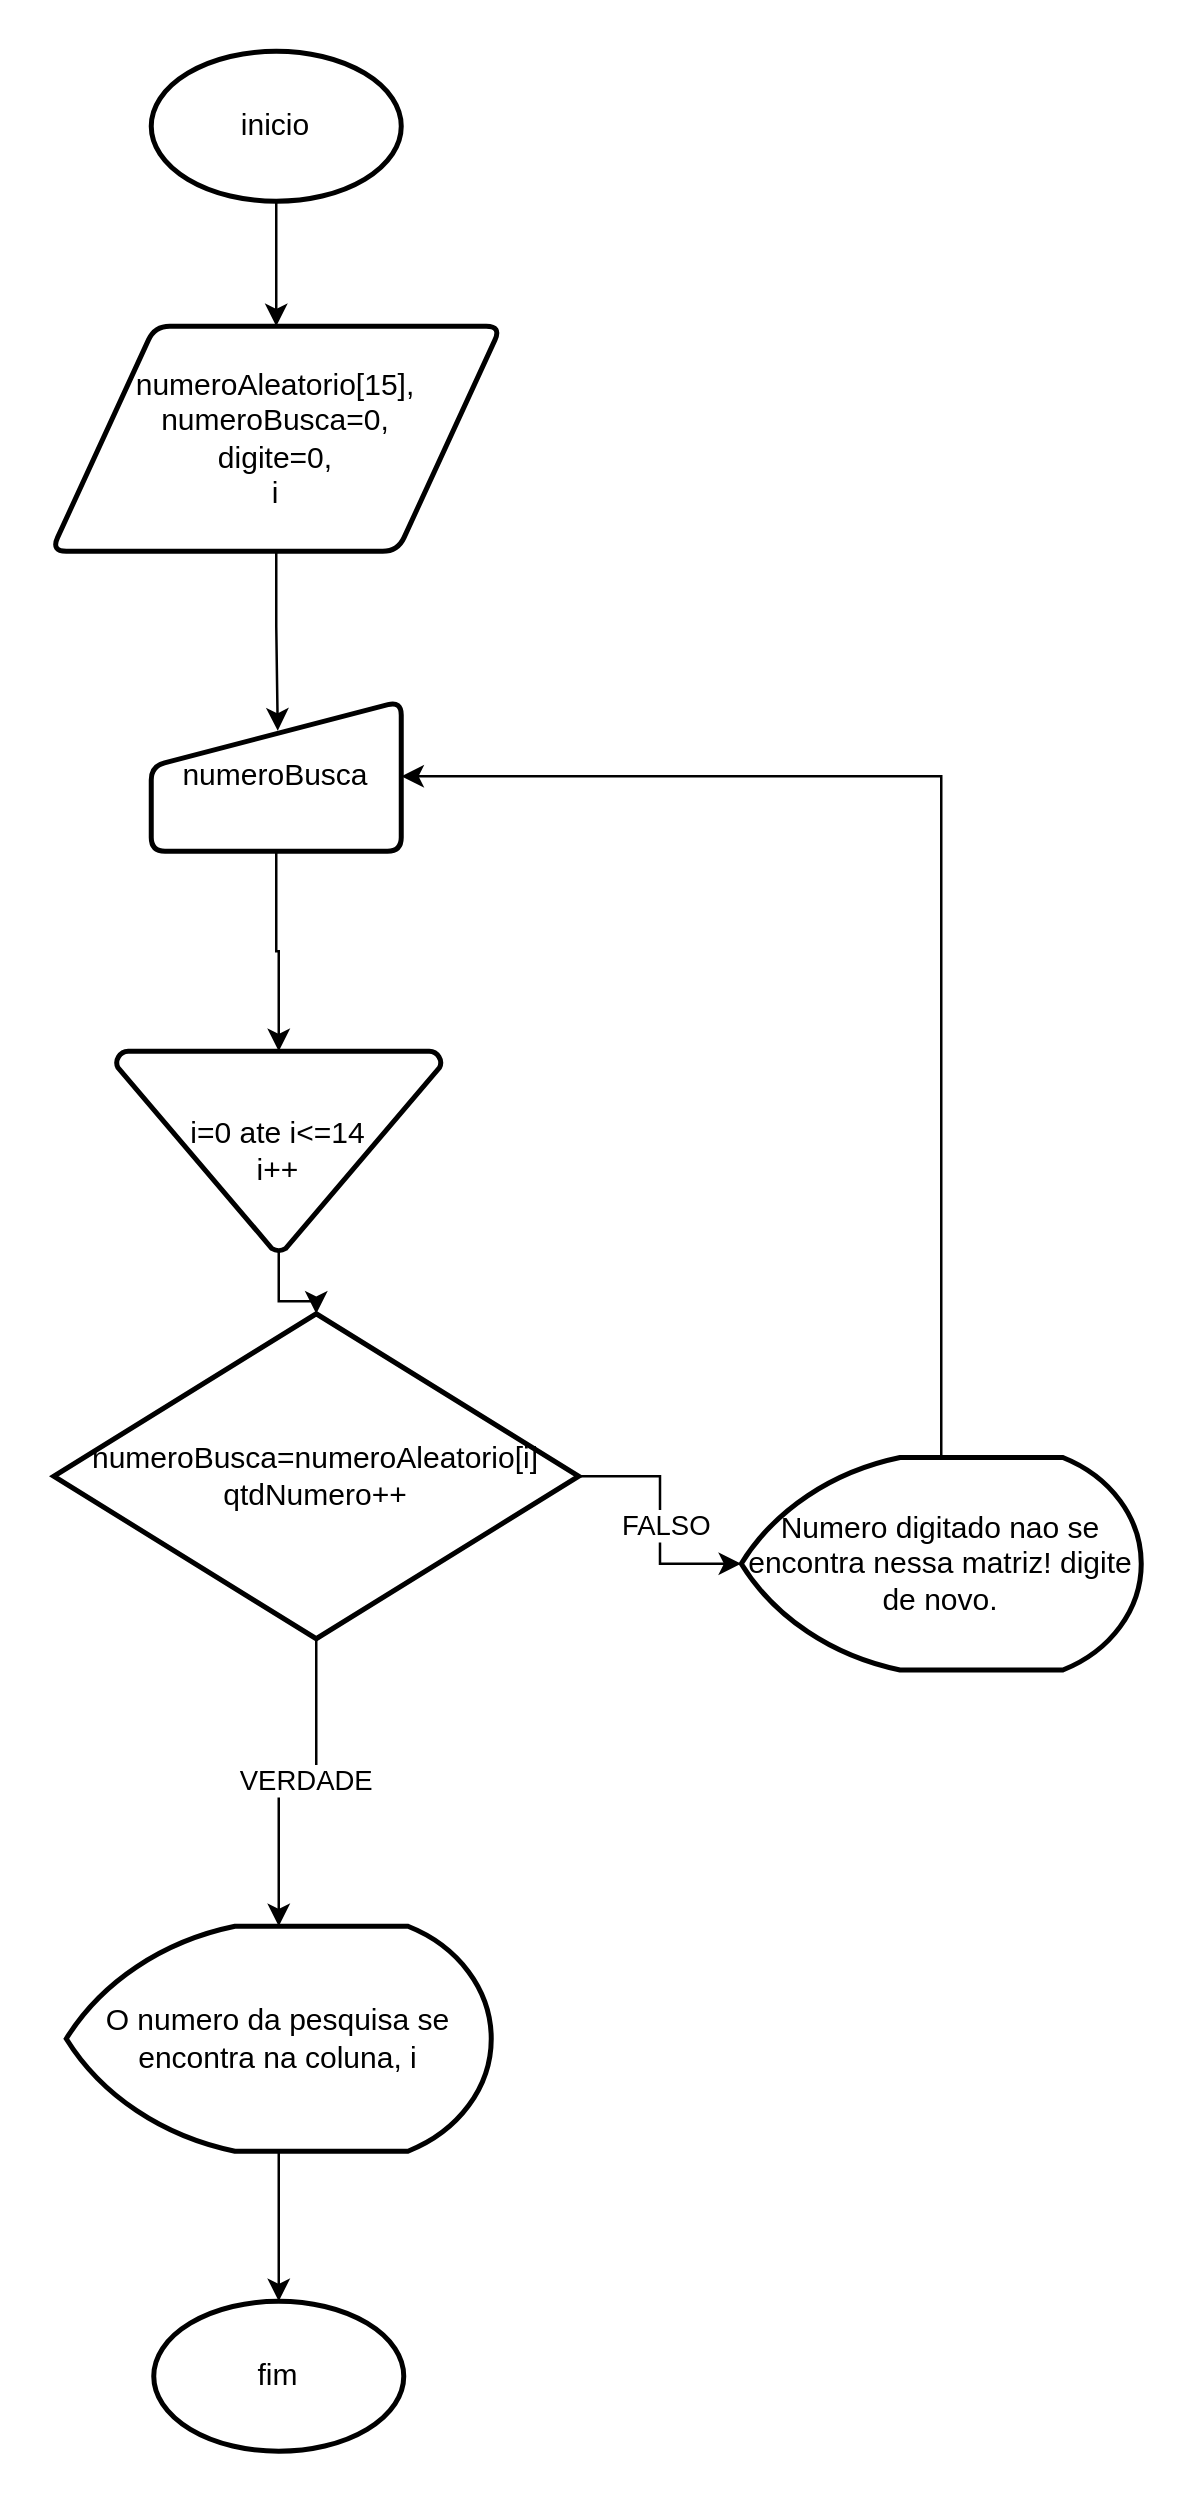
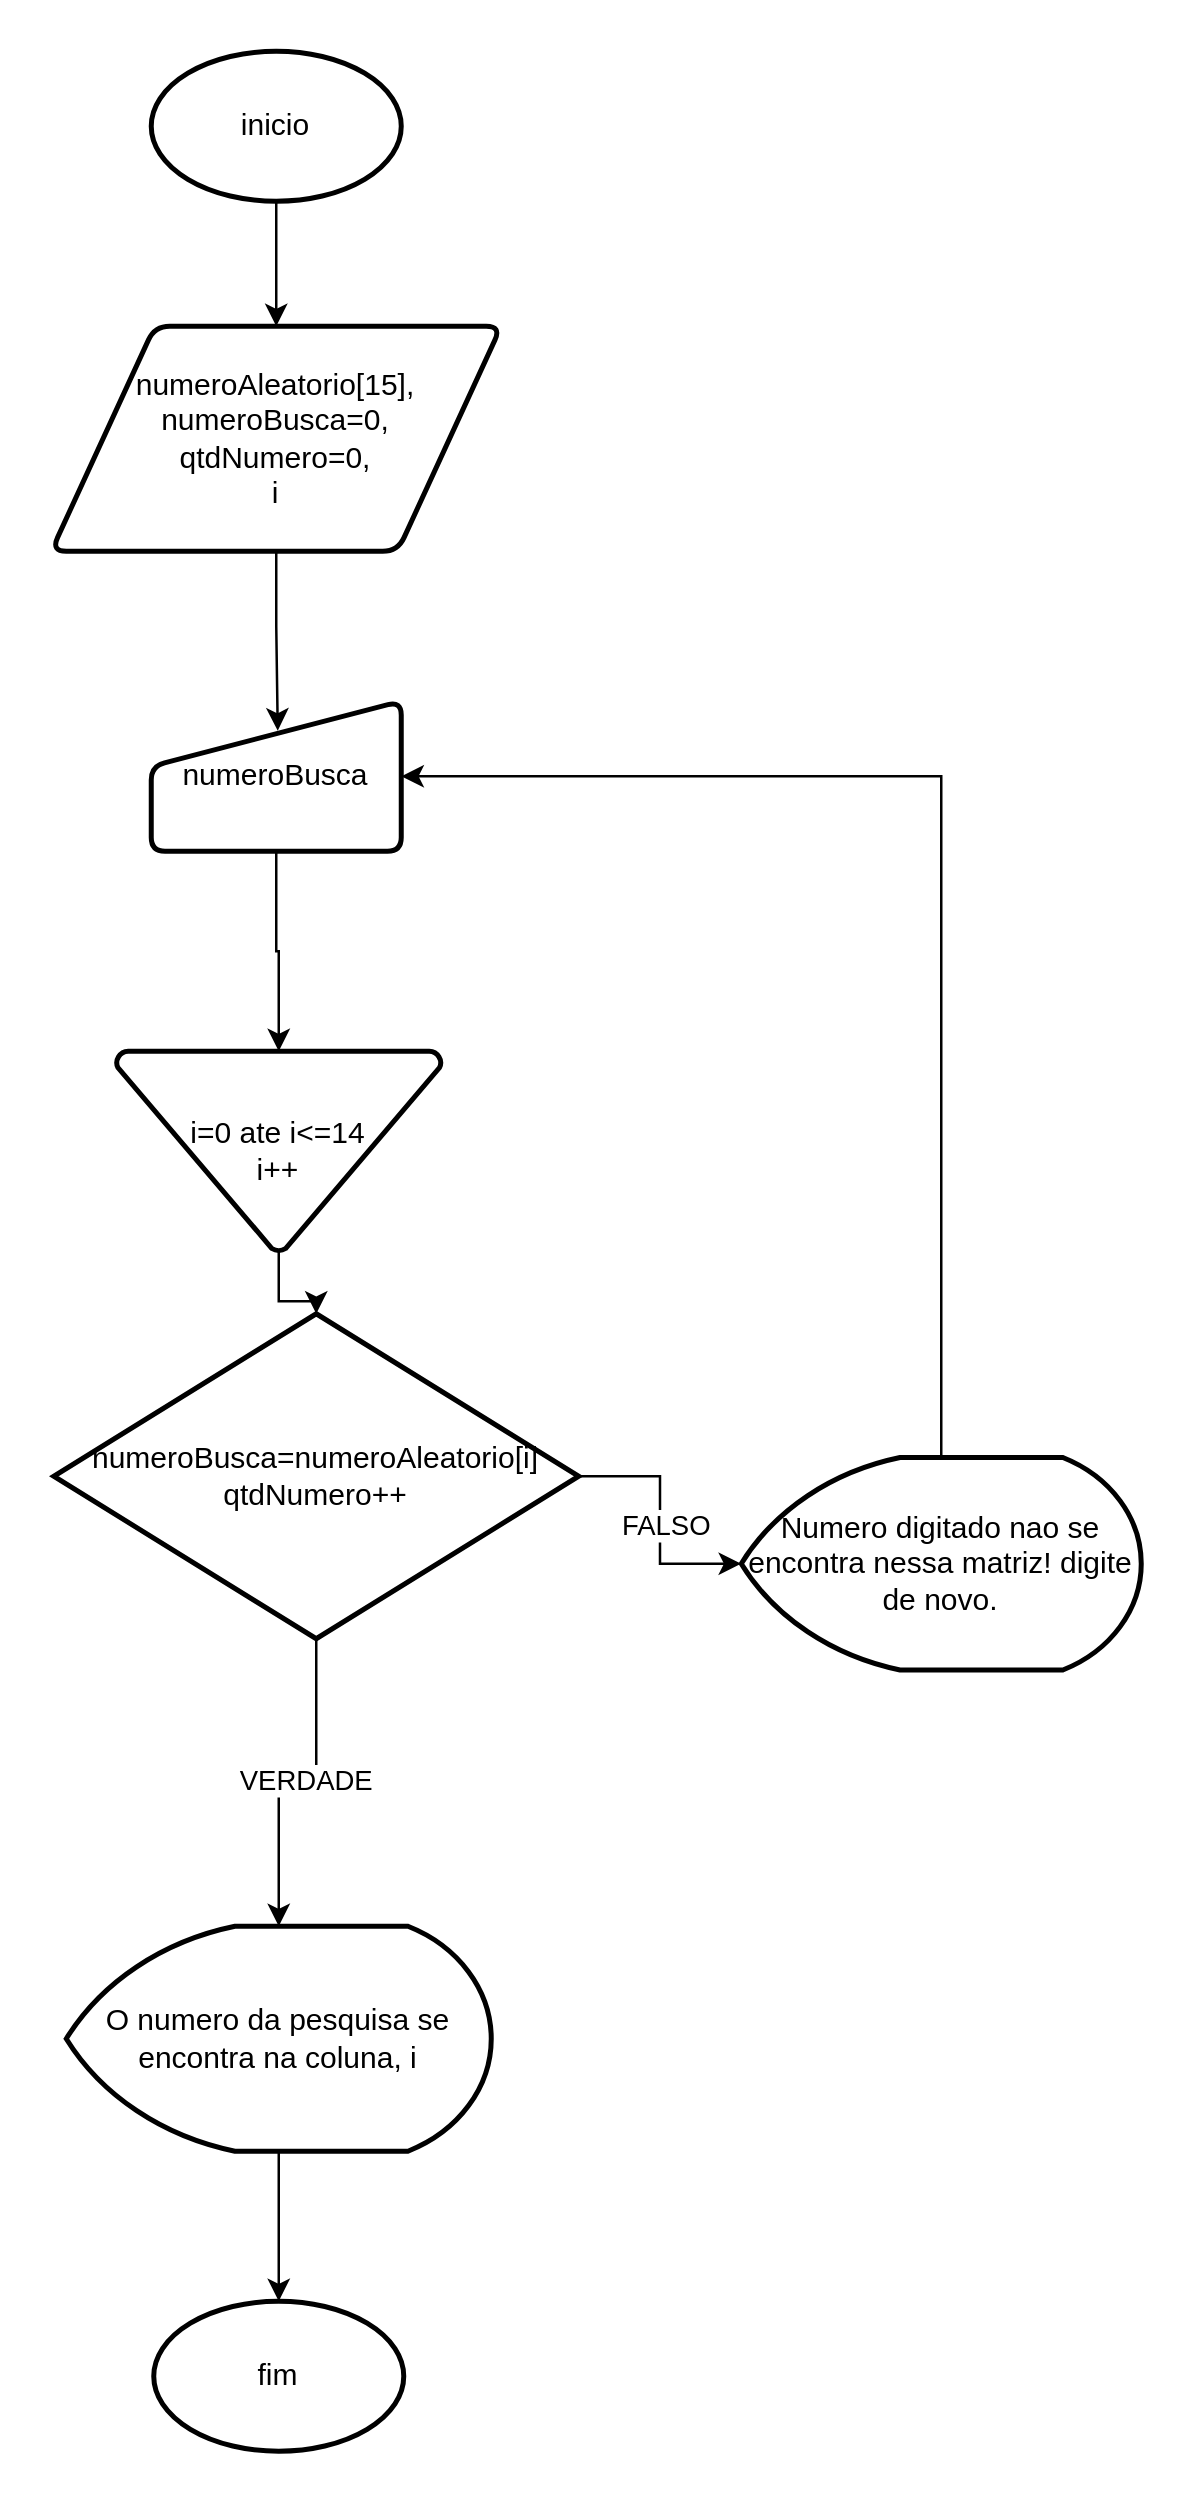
(276, 439) -> (276, 439)
